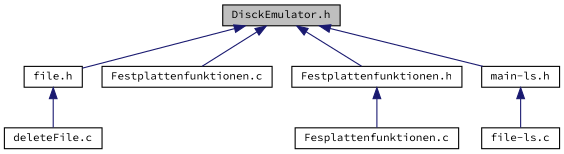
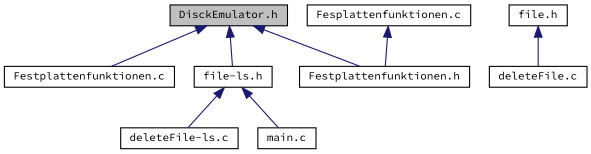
(158, 48) -> none
(521, 77) -> (233, 77)
(377, 113) -> (386, 52)
none -> (287, 138)
(521, 138) -> (179, 138)
